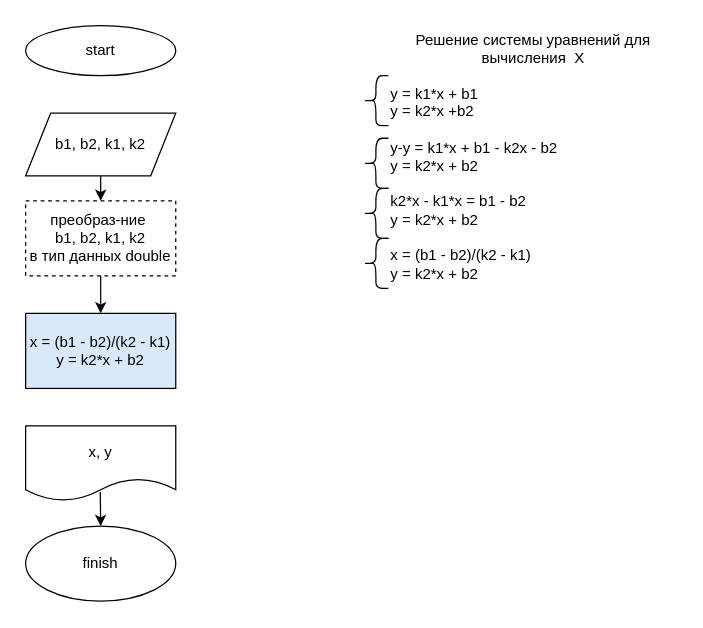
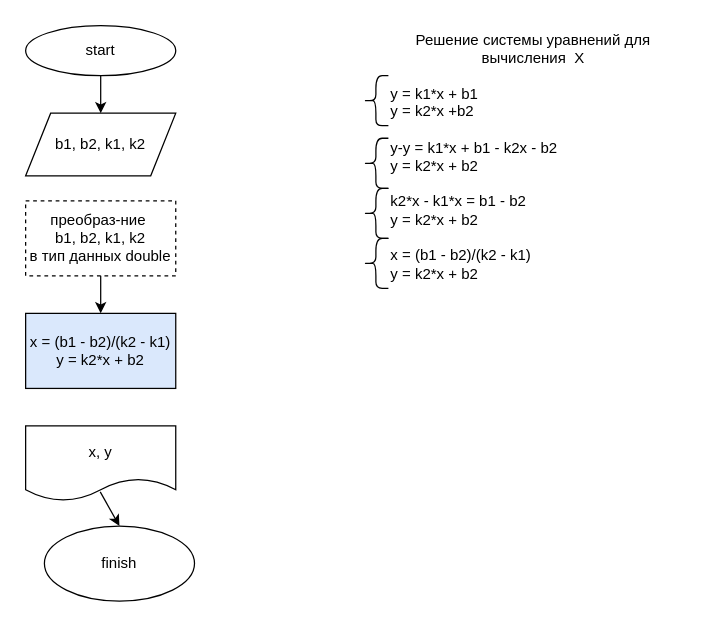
none -> (101, 90)
(101, 184) -> none
(101, 563) -> (119, 563)
